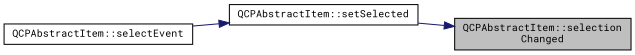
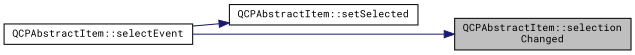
(431, 24) -> (318, 34)
